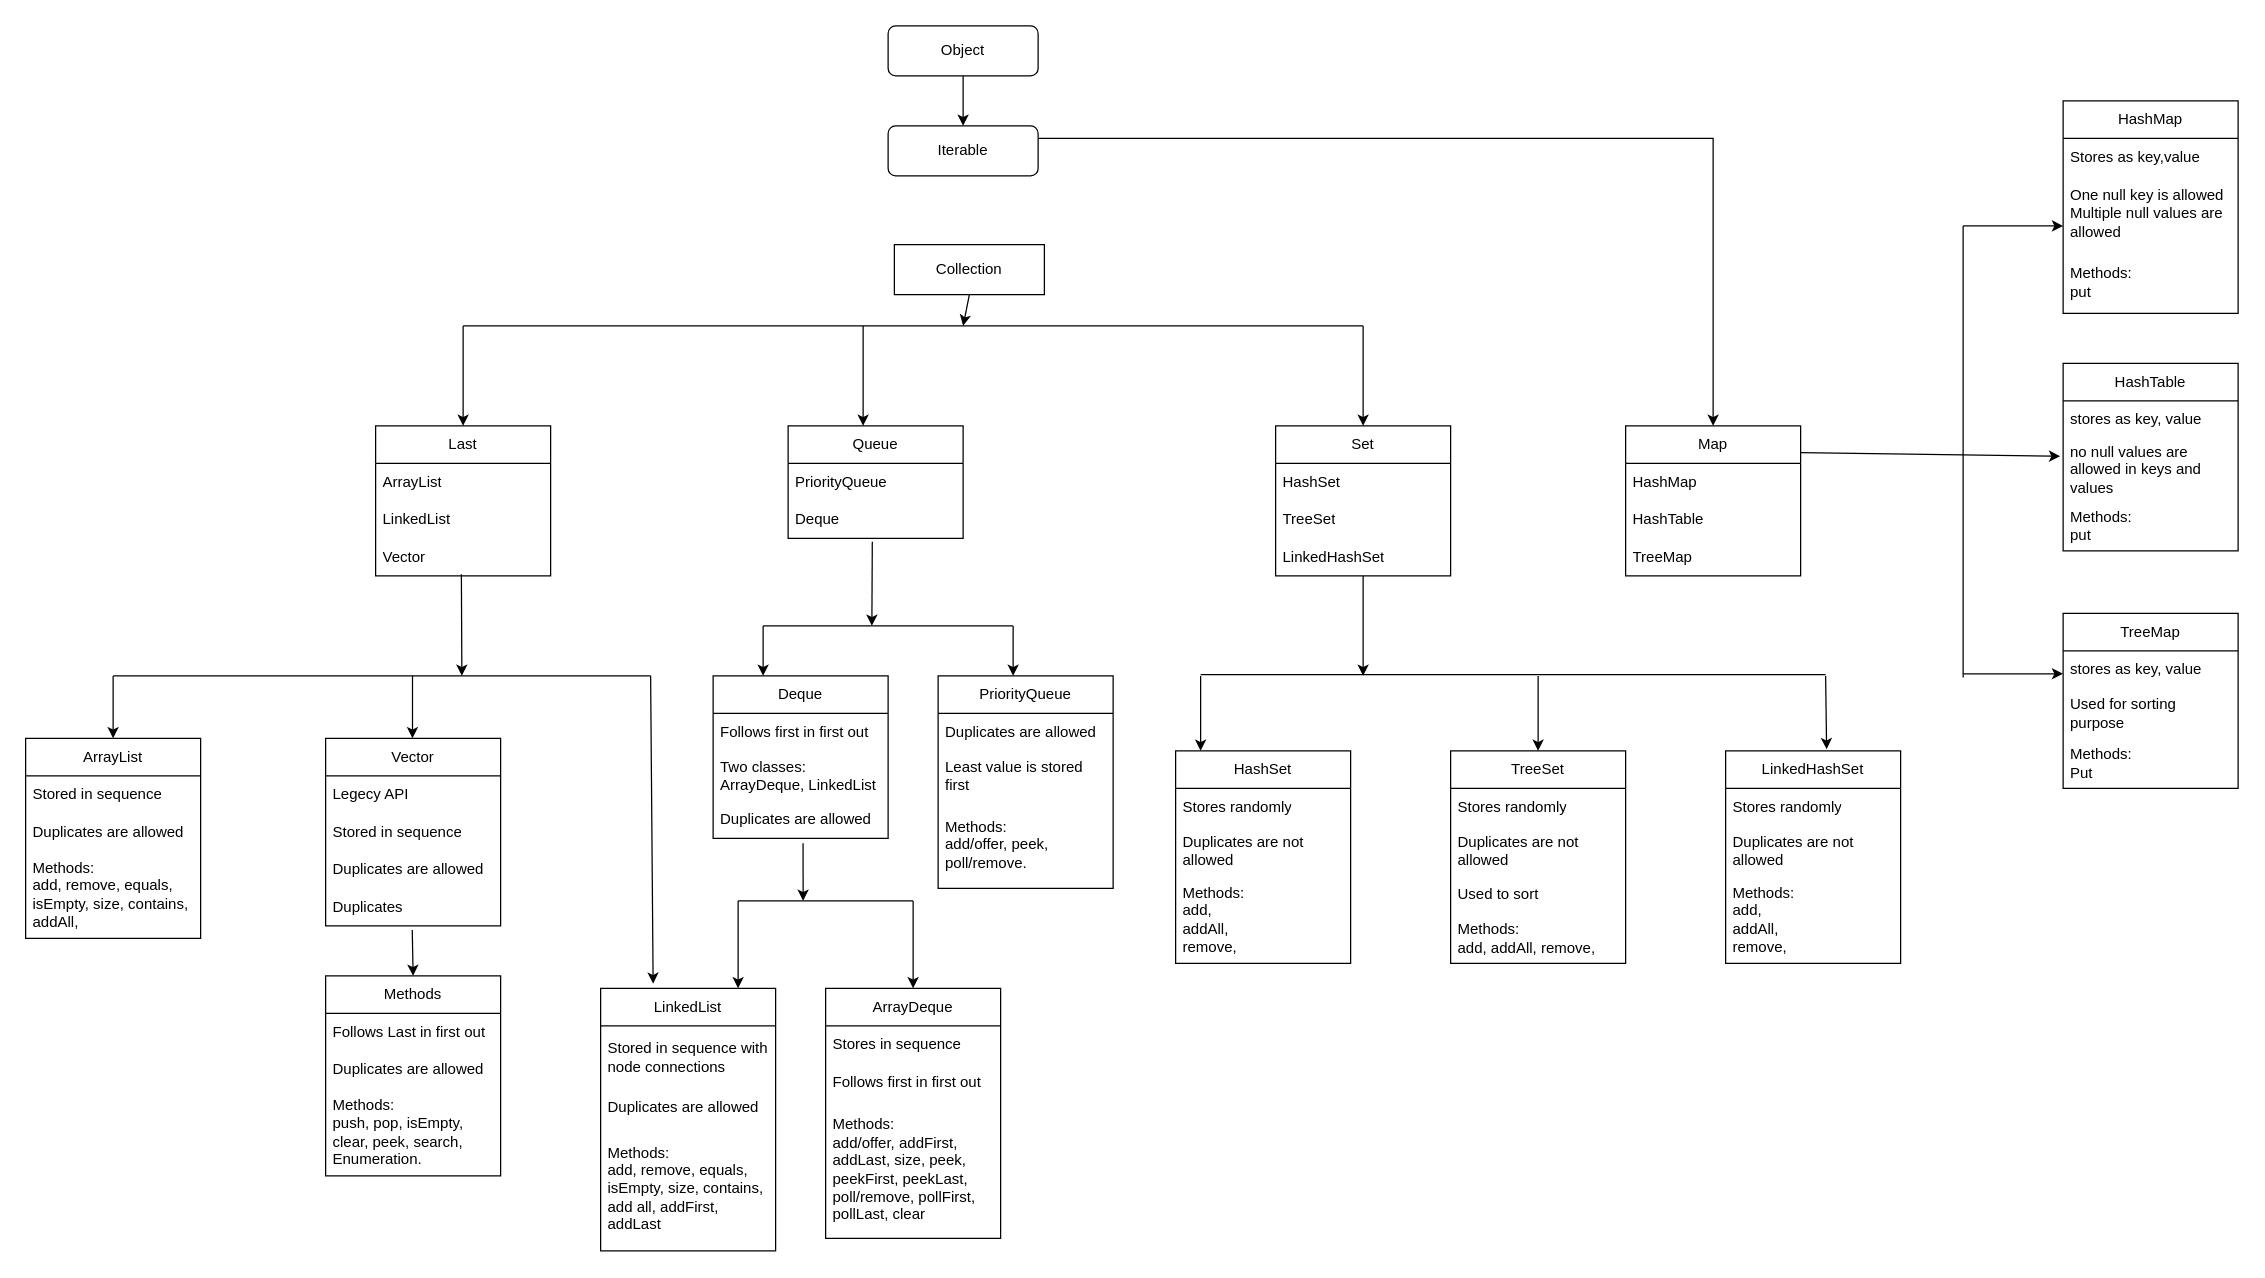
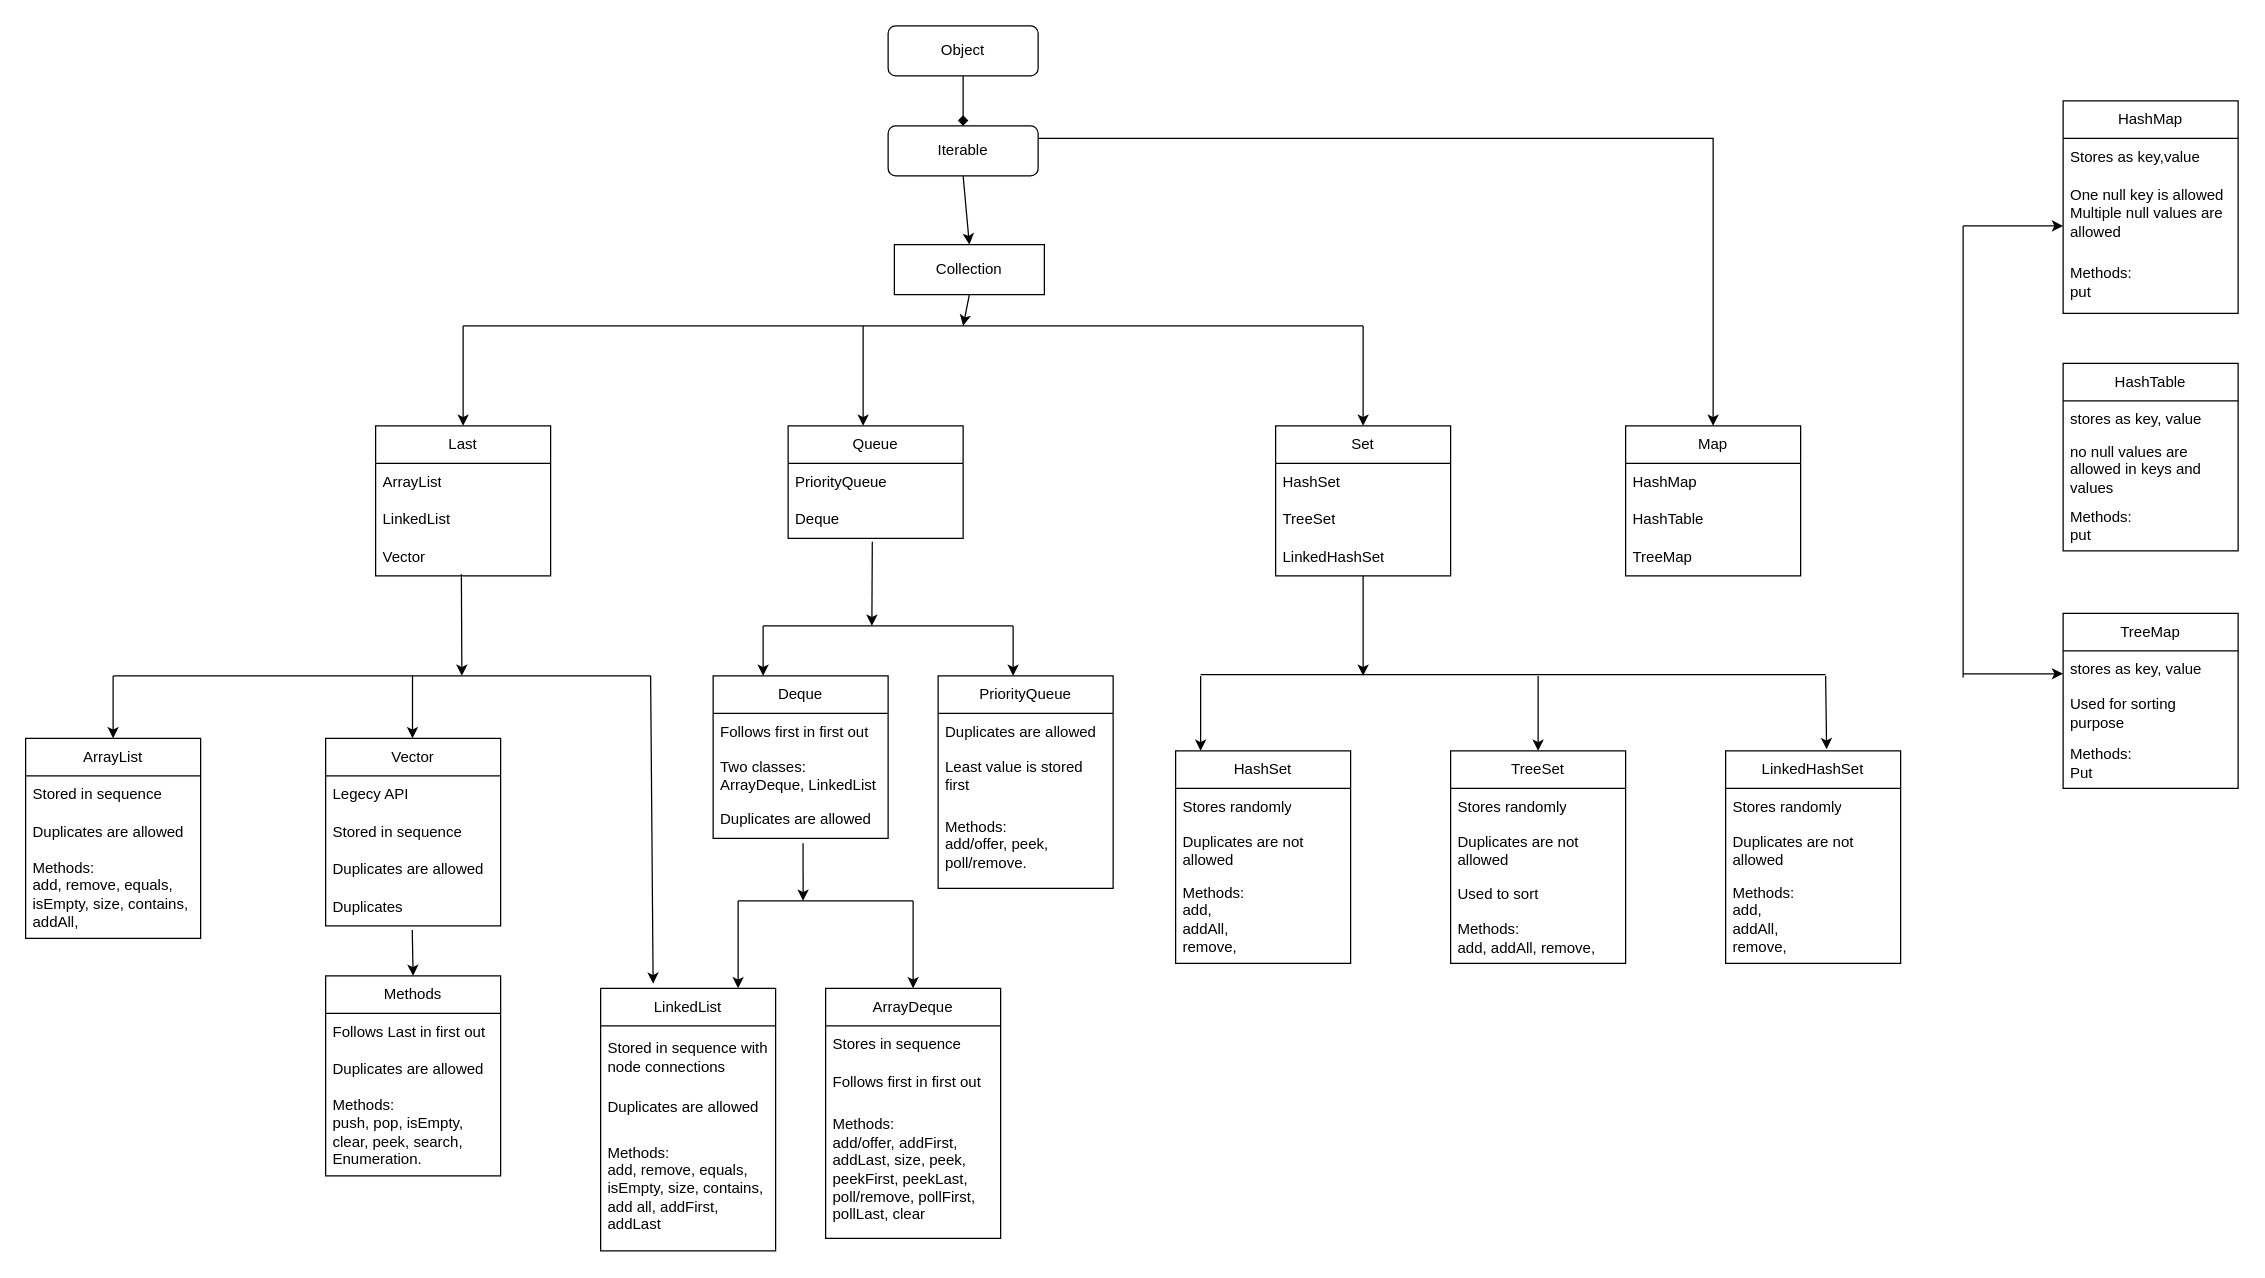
(963, 116) -> (963, 115)
none -> (966, 206)
(1926, 454) -> none
